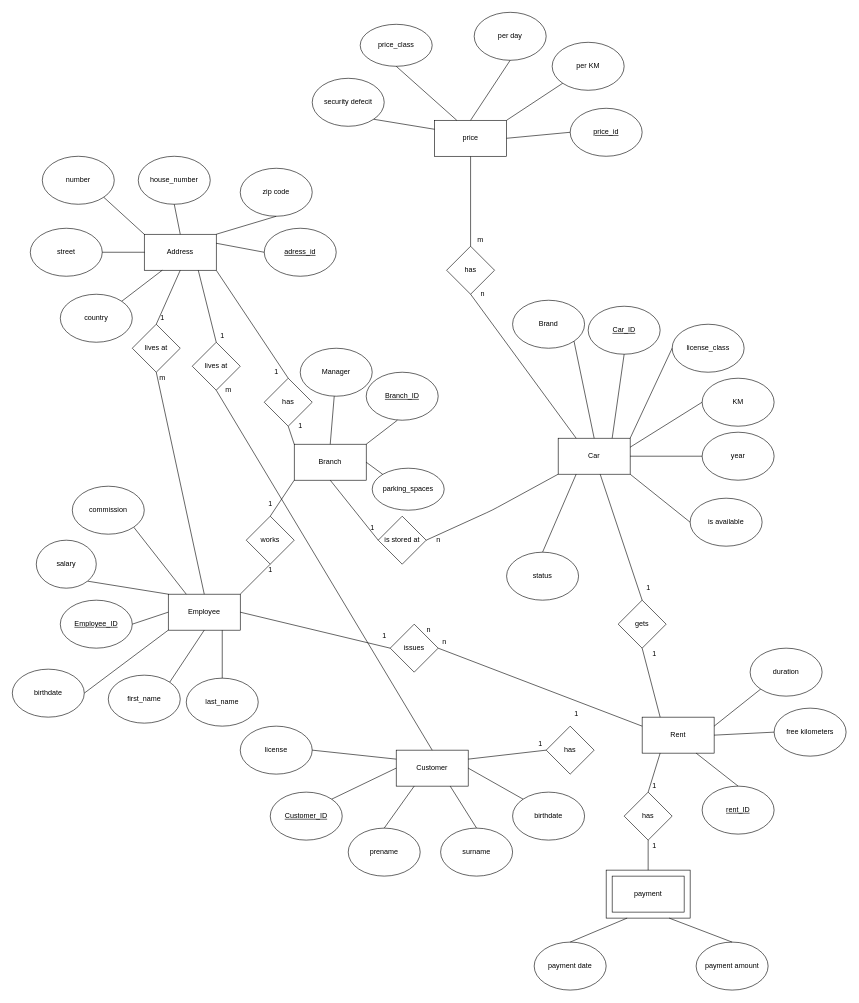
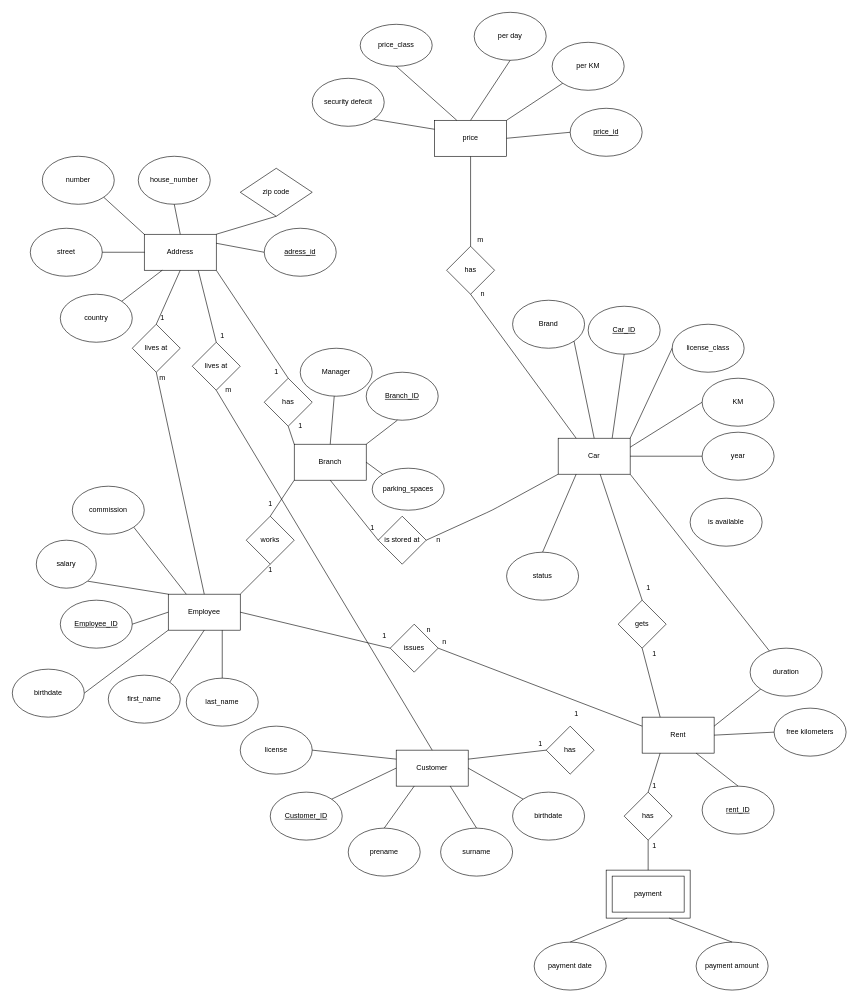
(276, 192) -> (276, 192)
(660, 498) -> (700, 562)
